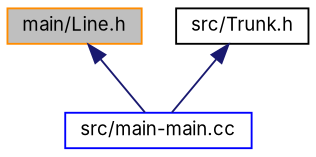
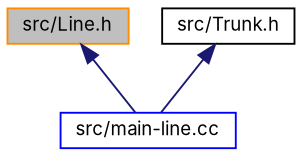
(75, 26) -> (68, 26)
(158, 130) -> (148, 130)
